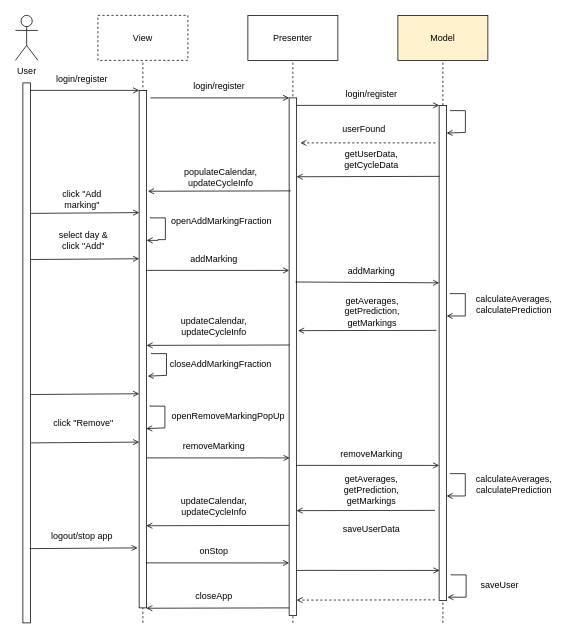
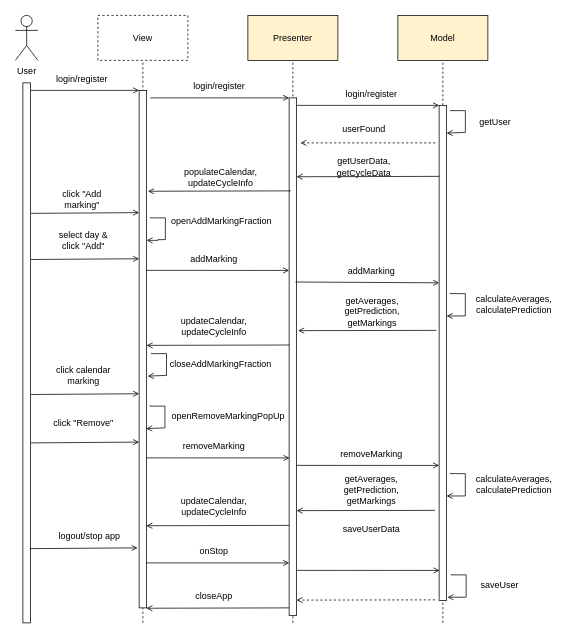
(293, 38) -> (293, 38)
none -> (495, 122)
(372, 159) -> (364, 167)
none -> (84, 375)
(82, 537) -> (90, 537)
